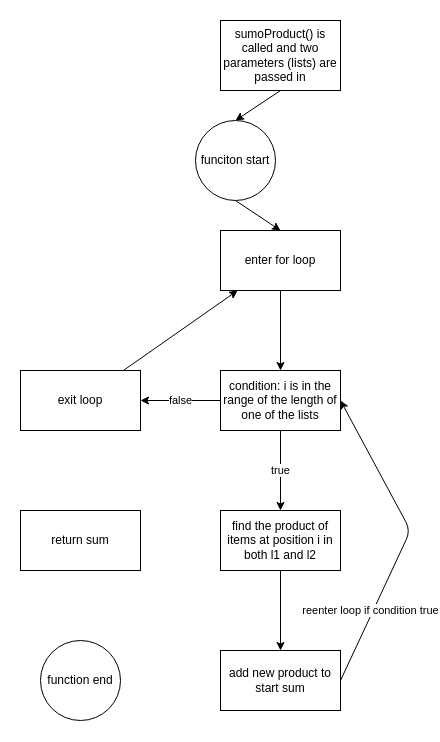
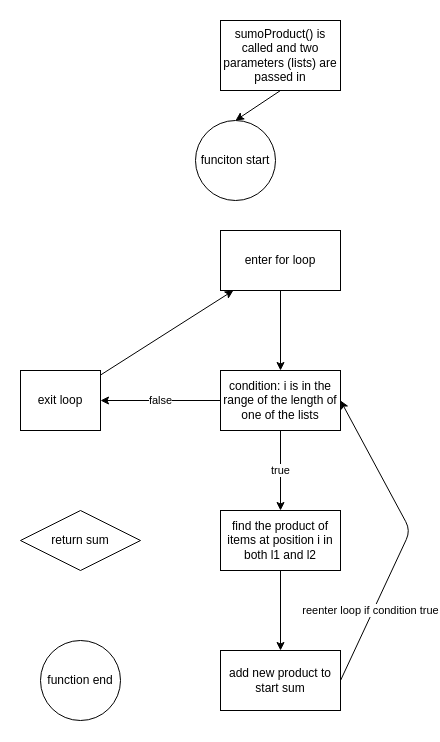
(255, 213) -> none
(81, 401) -> (61, 401)
(81, 541) -> (81, 541)
